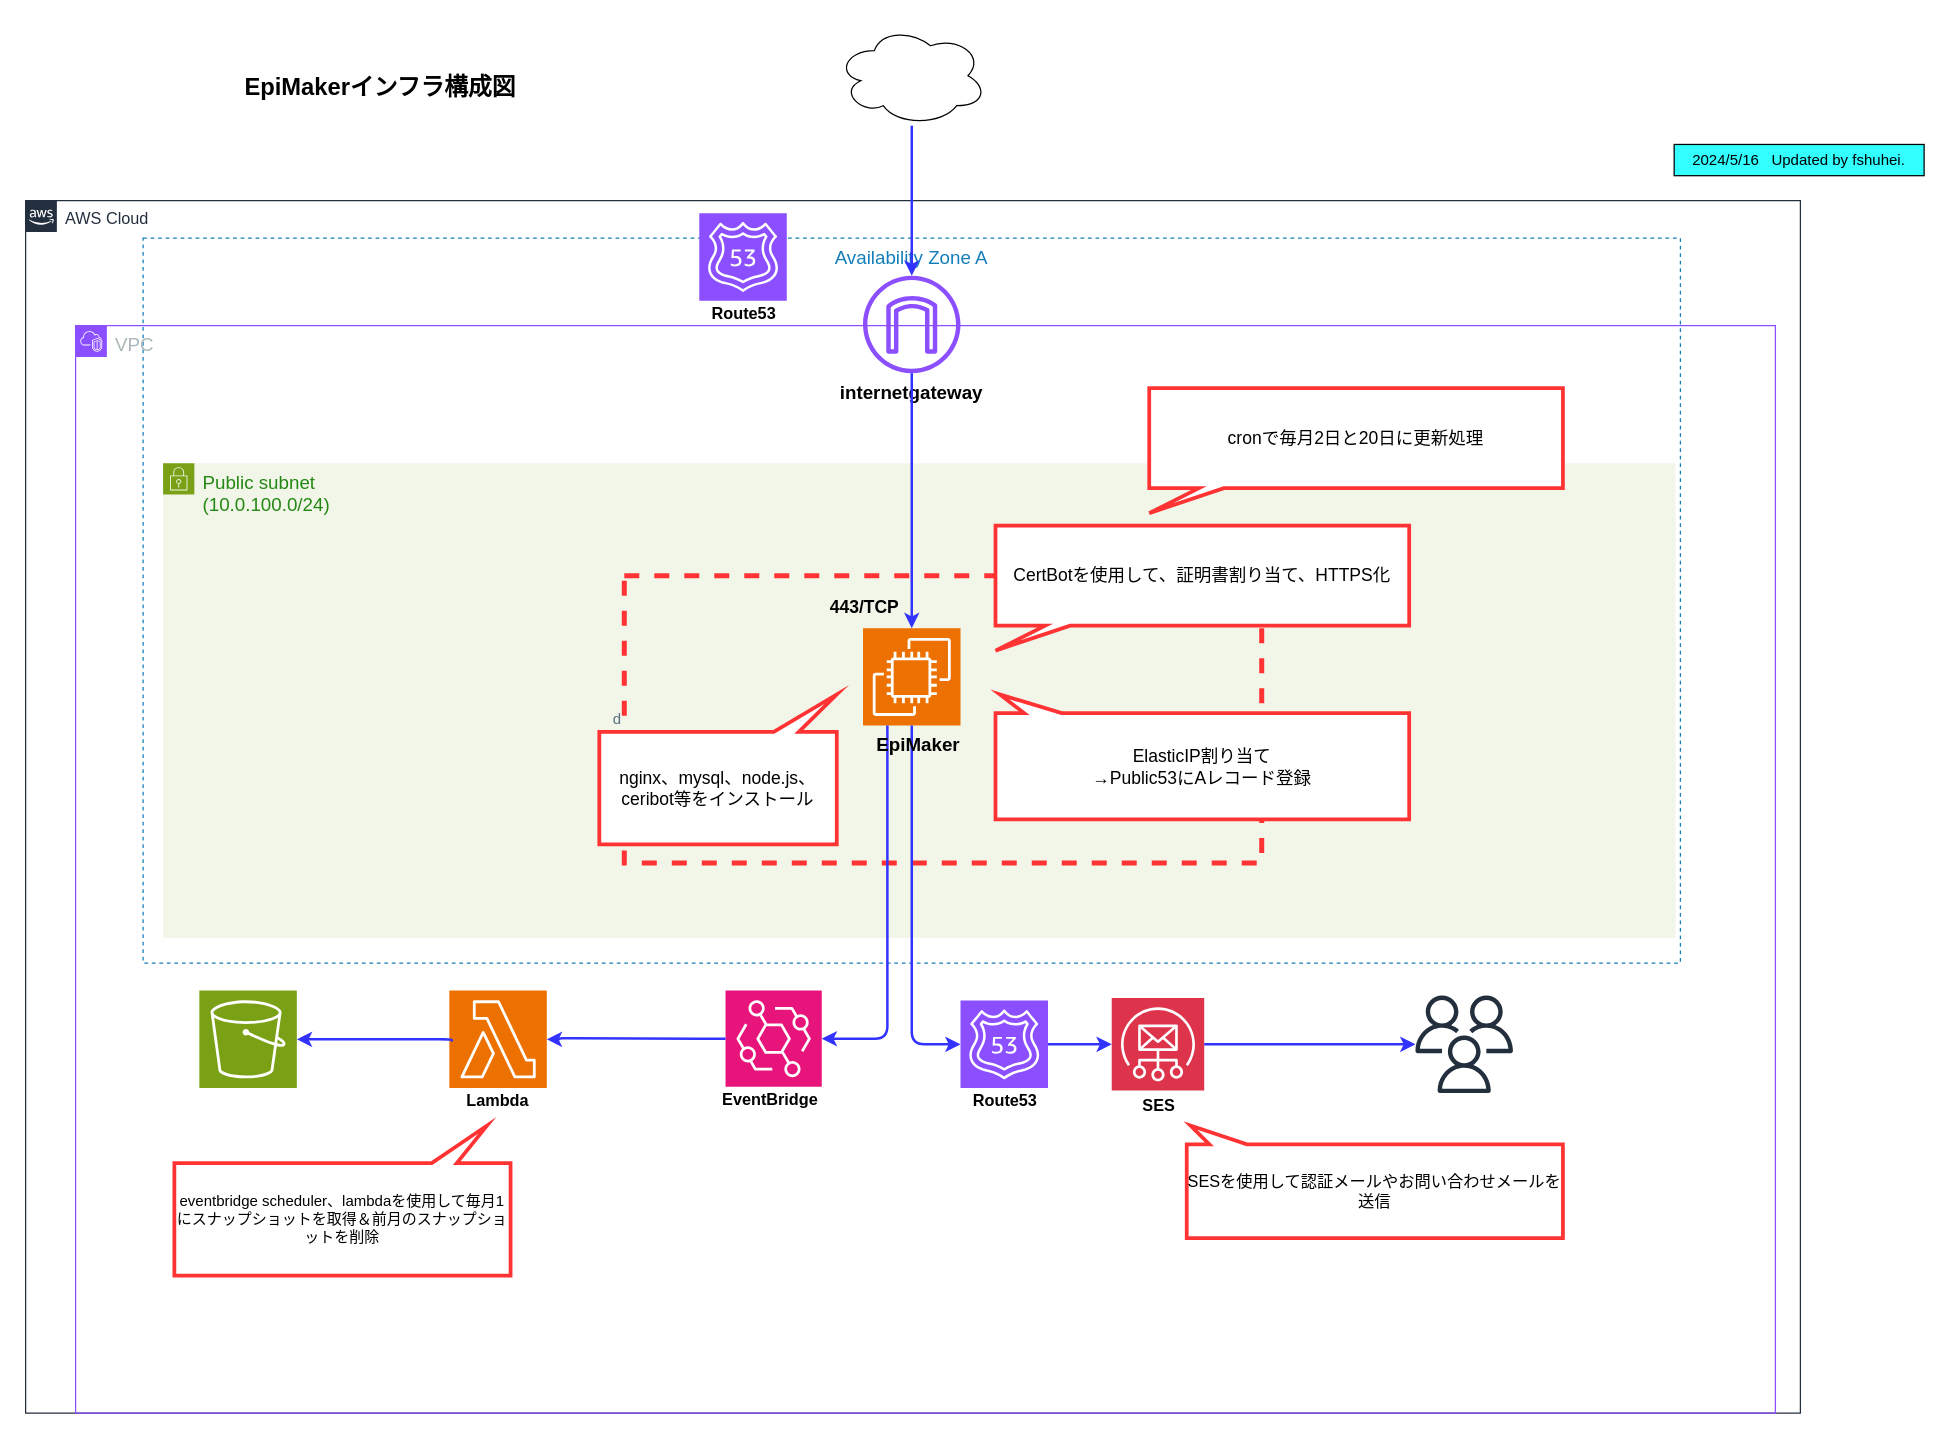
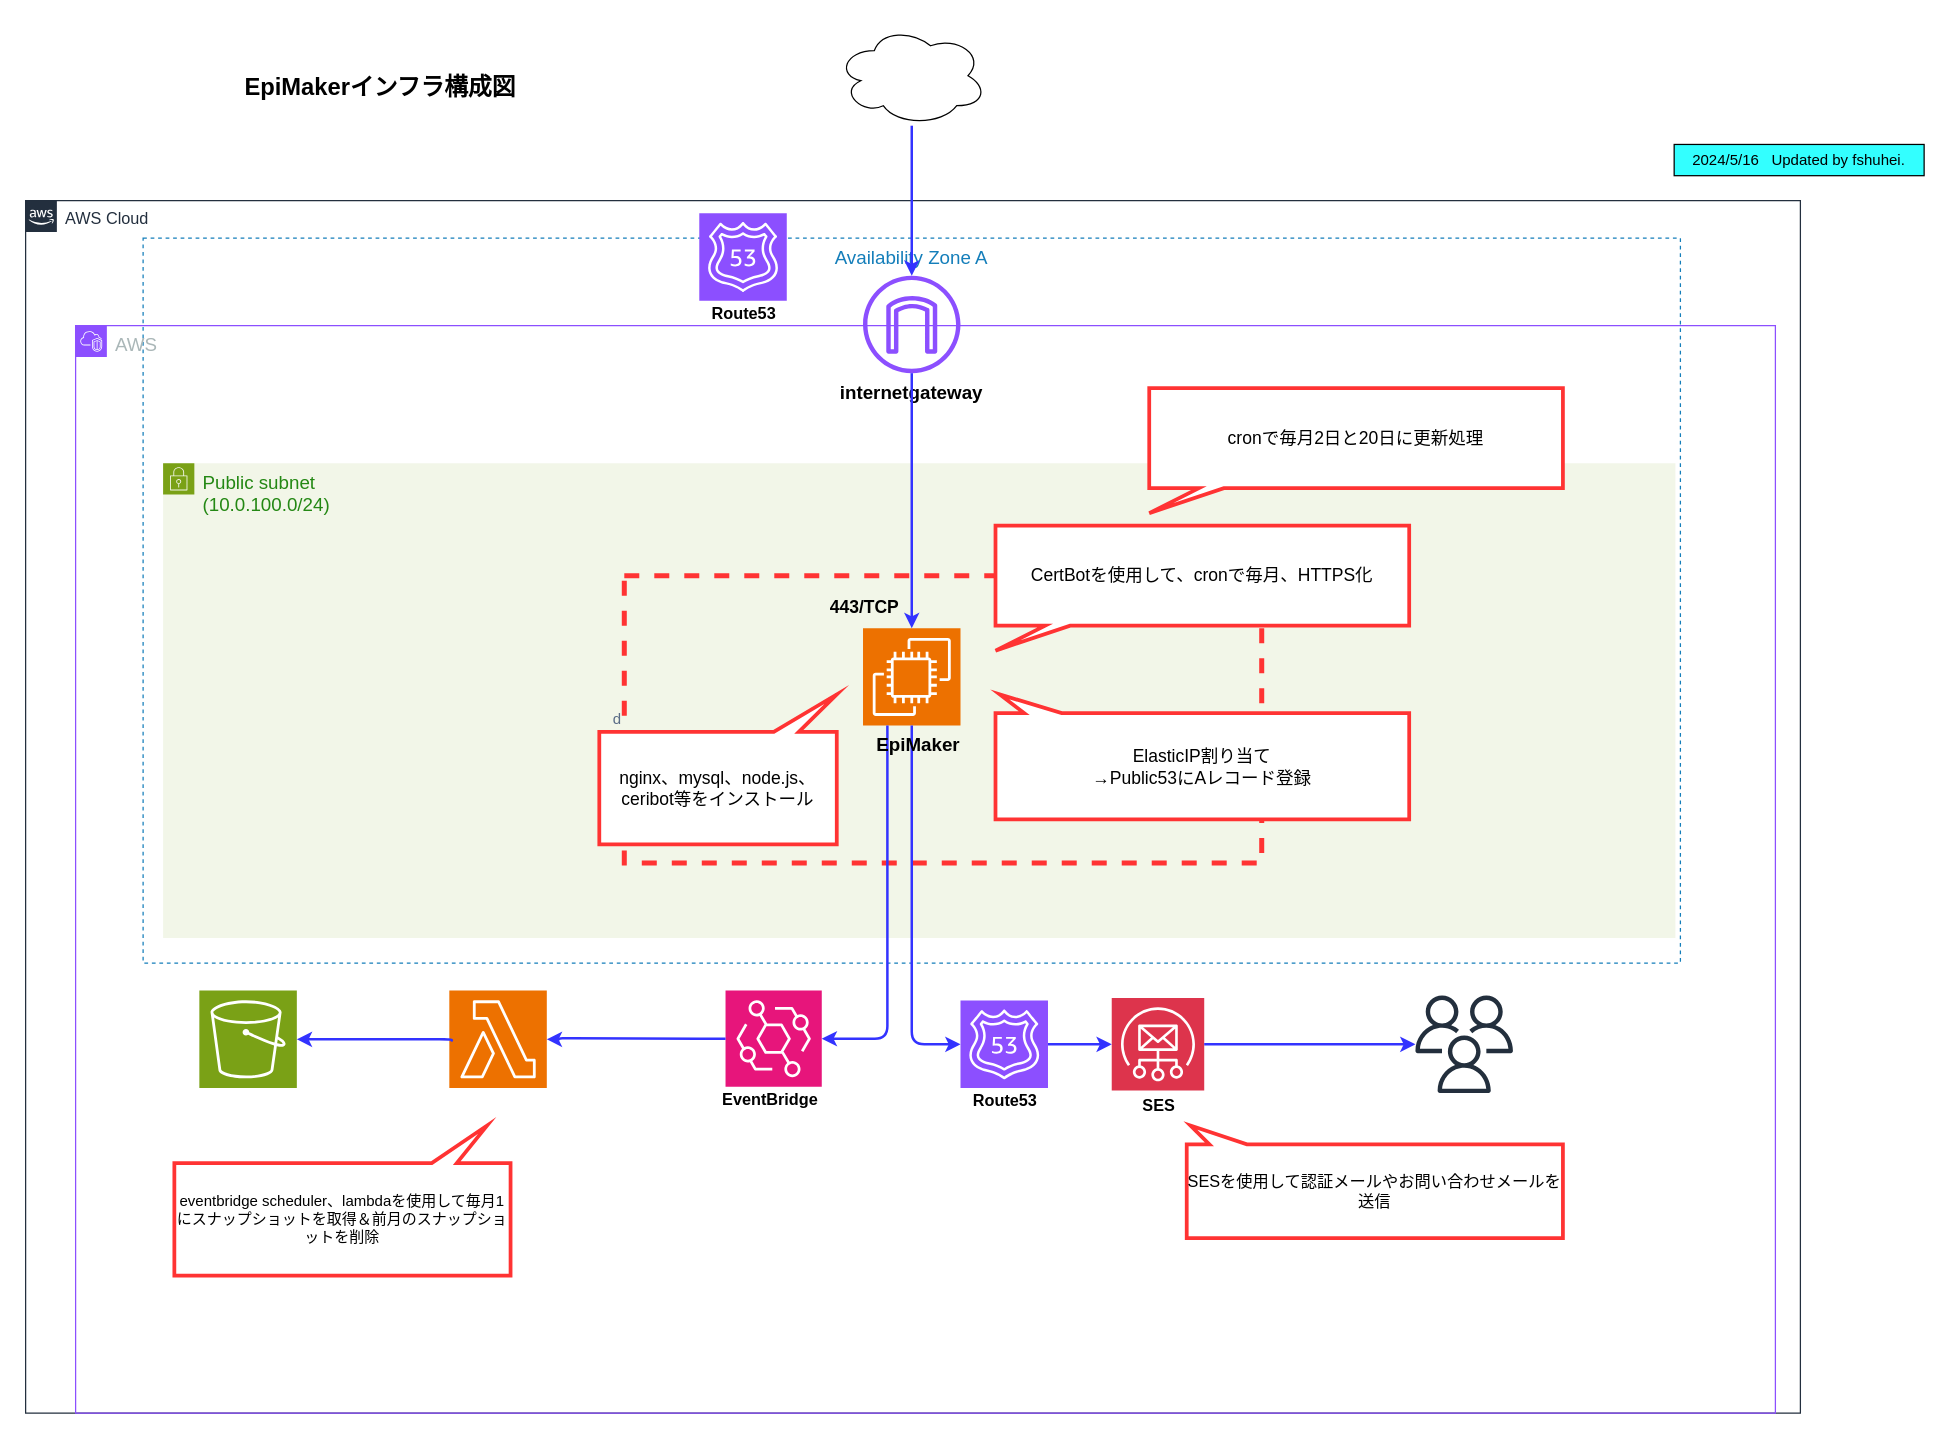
(128, 343) -> (128, 343)
(1203, 576) -> (1203, 576)
(498, 1101) -> none
